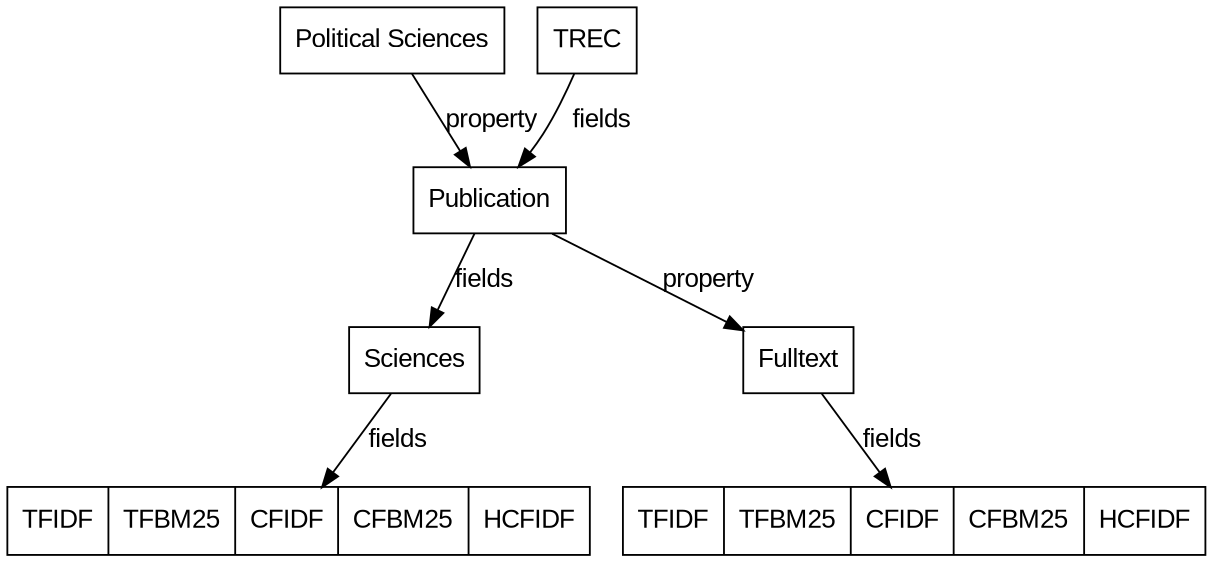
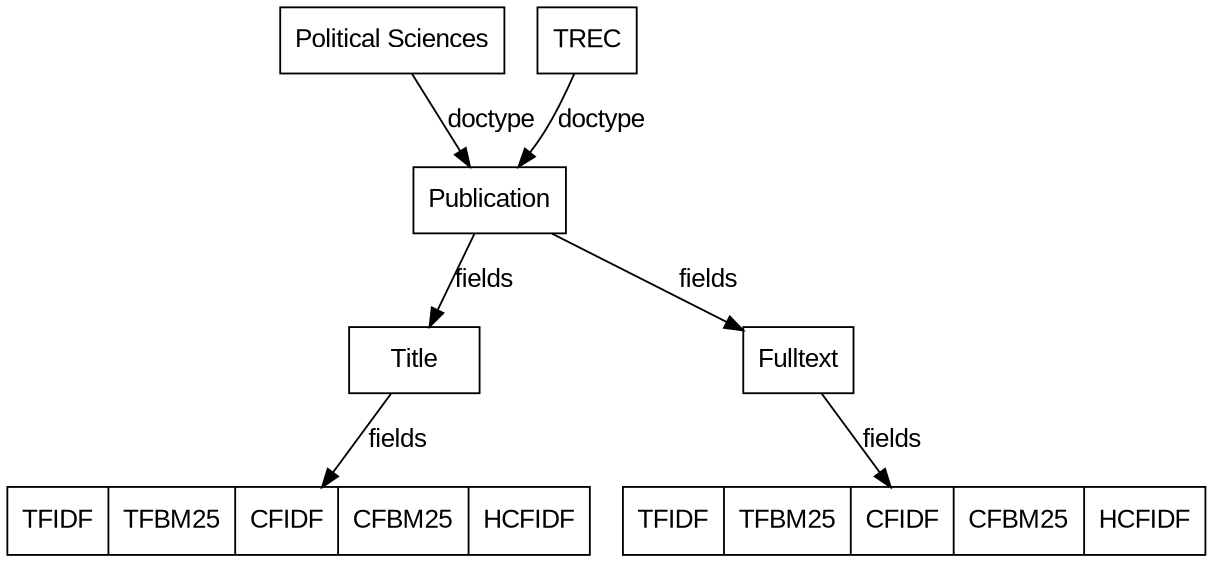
(492, 120) -> (492, 120)
(602, 120) -> (602, 120)
(708, 280) -> (708, 280)
(414, 360) -> (414, 360)
